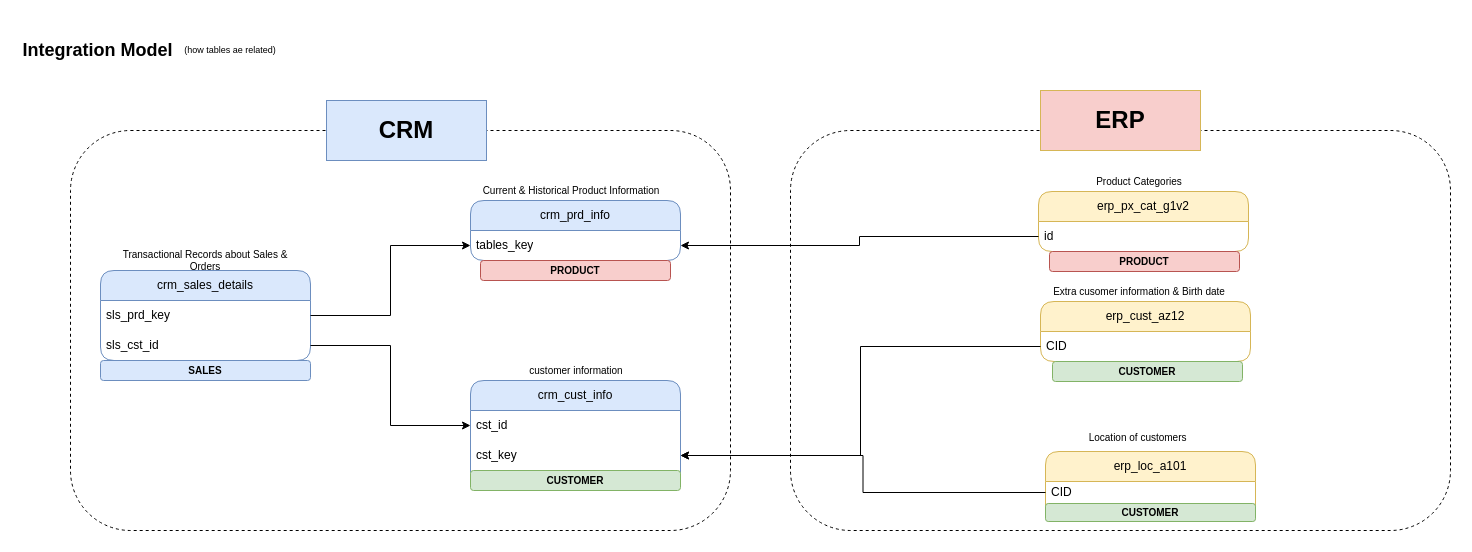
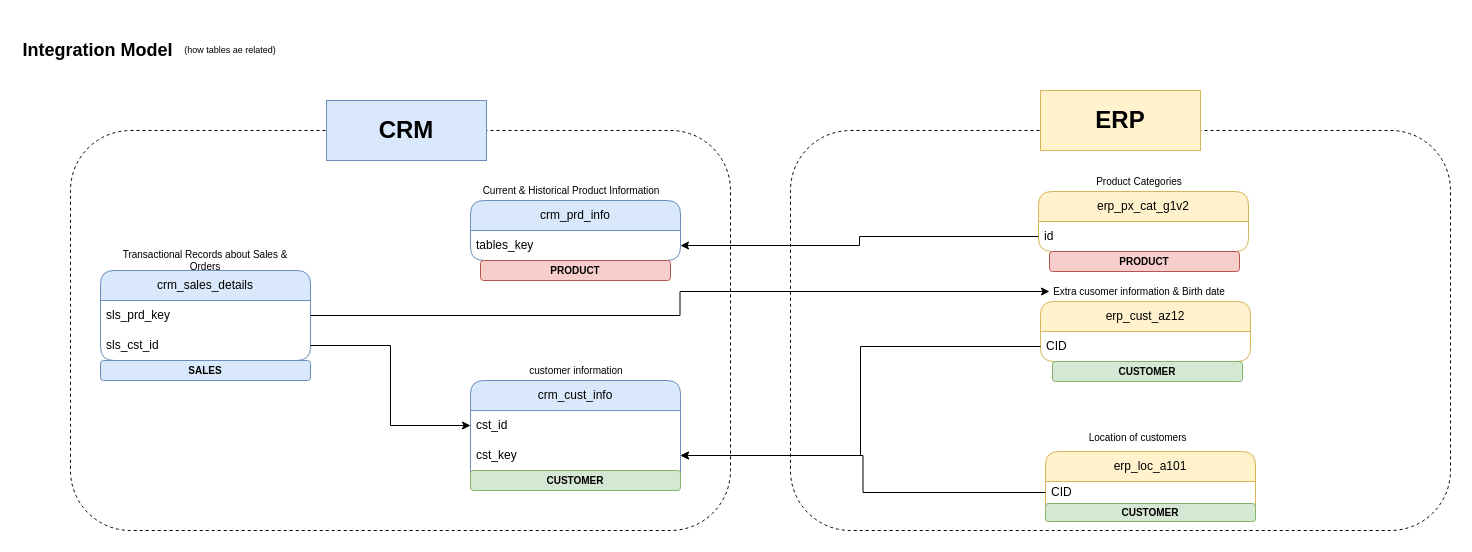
(1121, 121) -> (1121, 121)
(391, 246) -> (703, 292)
